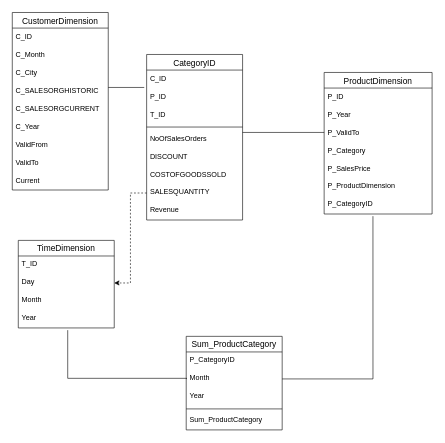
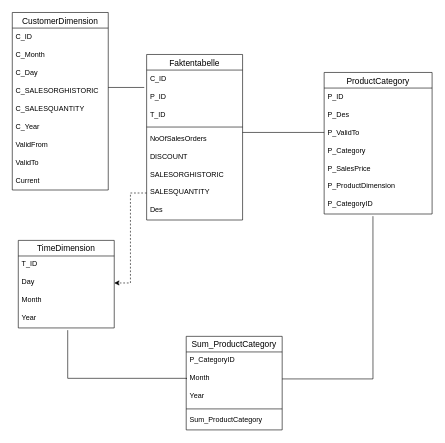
(194, 63) -> (194, 63)
(27, 72) -> (26, 72)
(378, 81) -> (378, 81)
(50, 108) -> (46, 108)
(340, 114) -> (338, 114)
(180, 174) -> (182, 174)
(164, 210) -> (156, 210)
